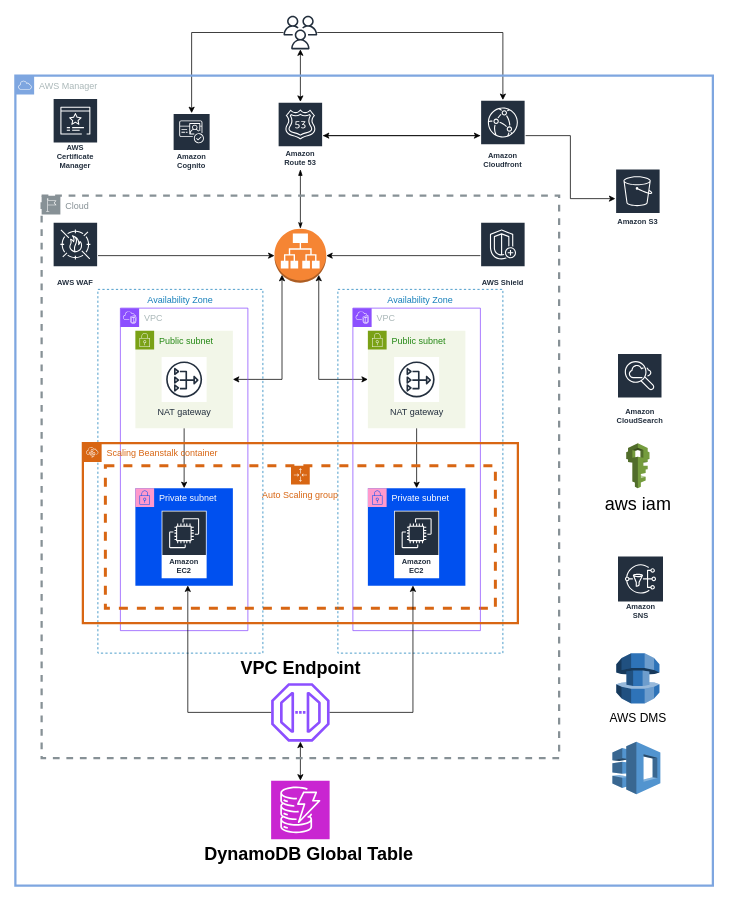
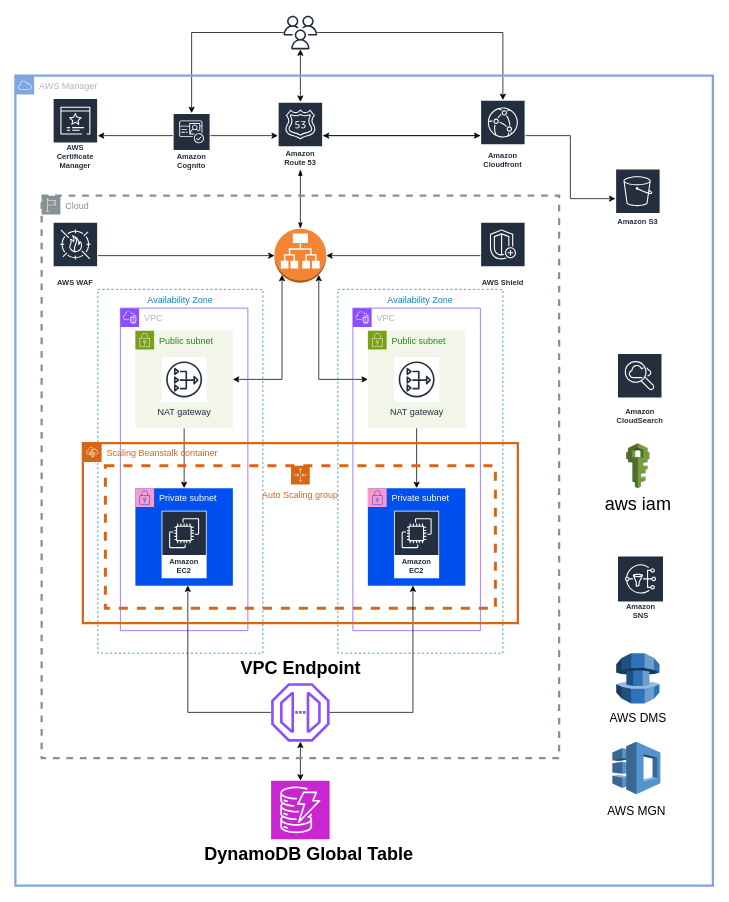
none -> (138, 135)
none -> (636, 809)
